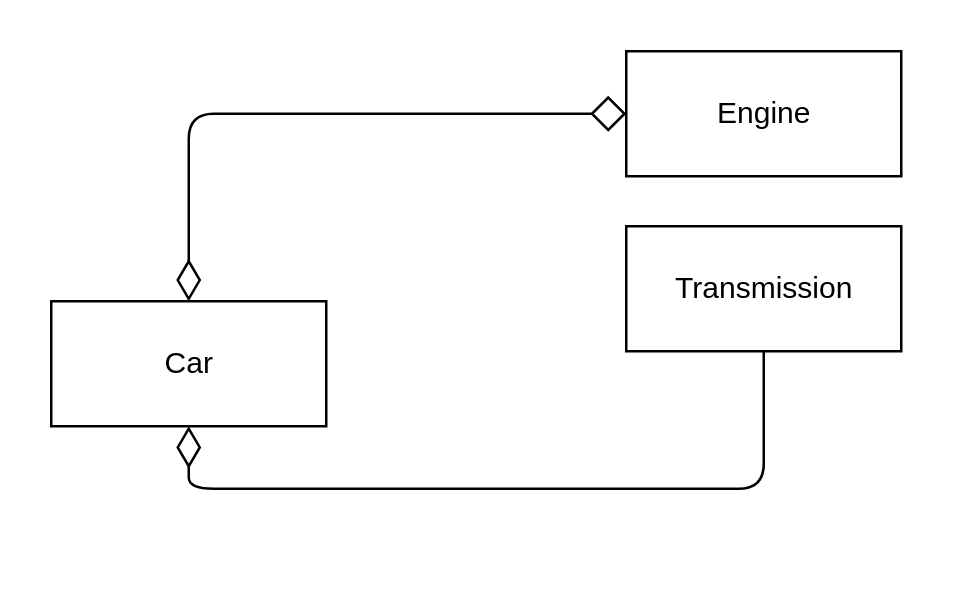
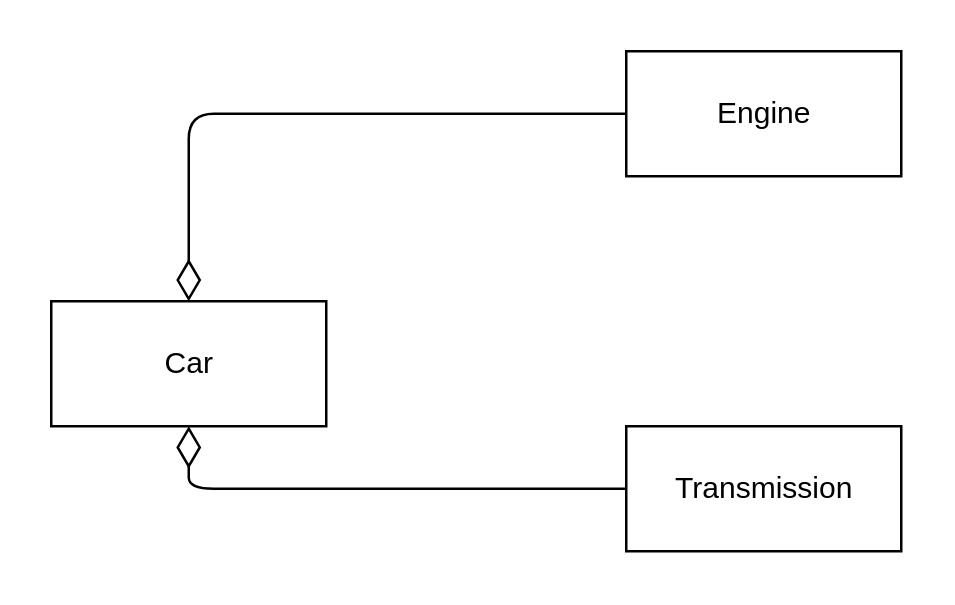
(591, 114) -> (608, 114)
(764, 289) -> (764, 489)
